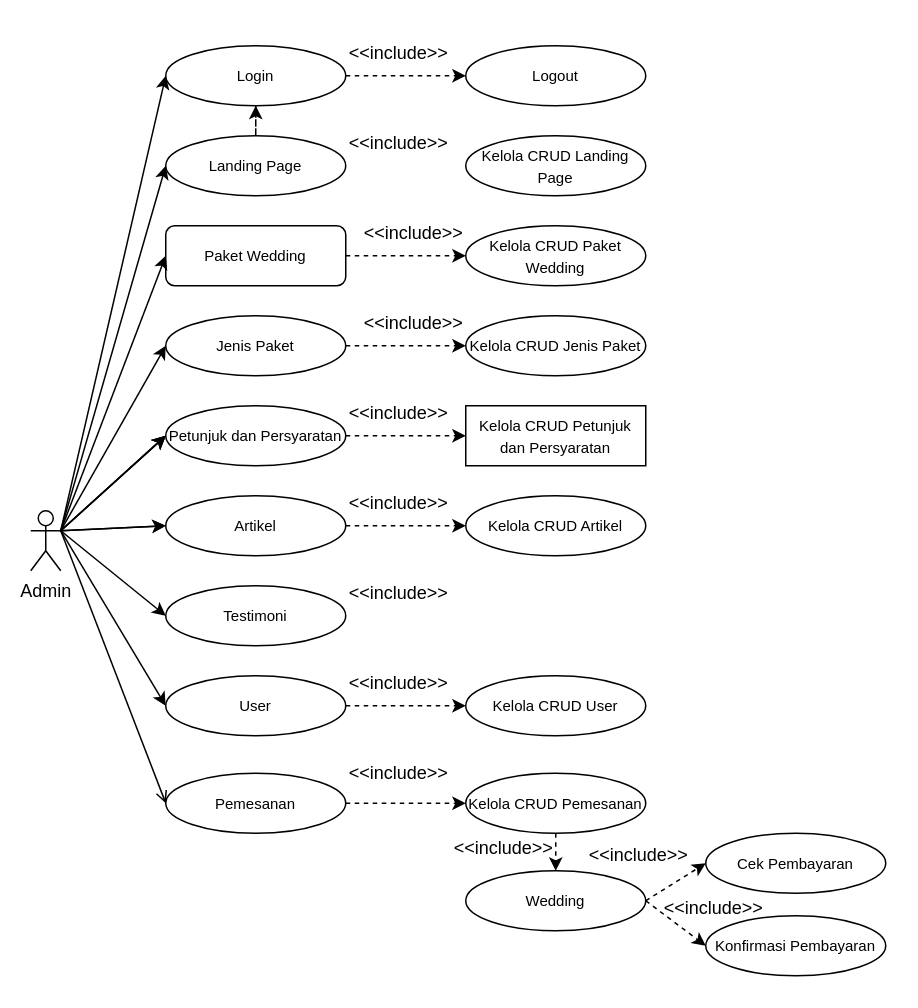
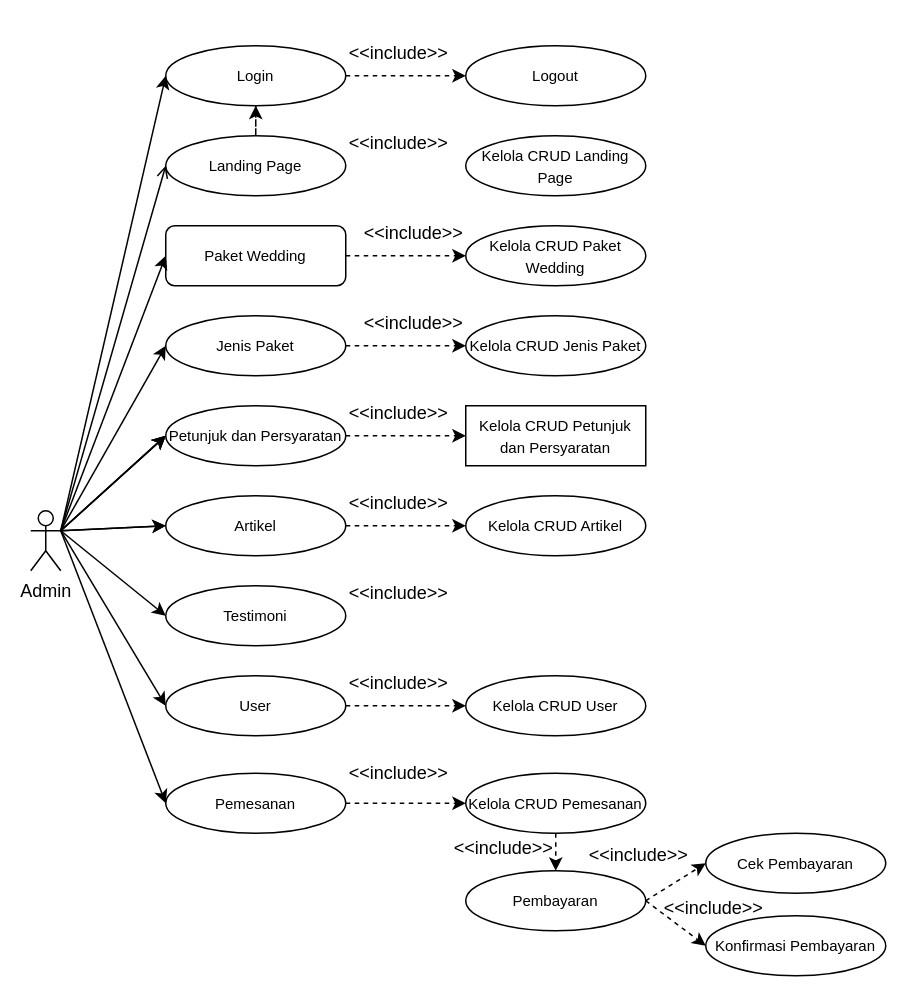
(163, 177) -> (163, 175)
(162, 795) -> (161, 792)
(556, 901) -> (556, 901)
